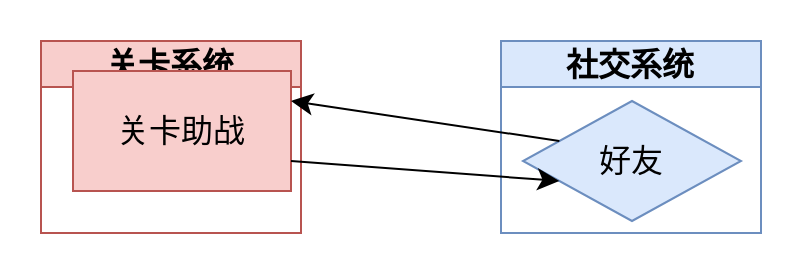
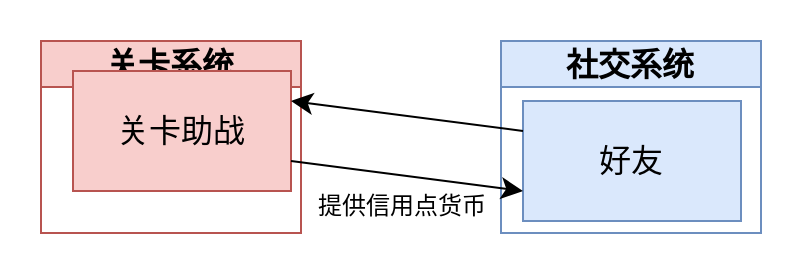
(632, 161) -> (632, 161)
none -> (402, 203)
